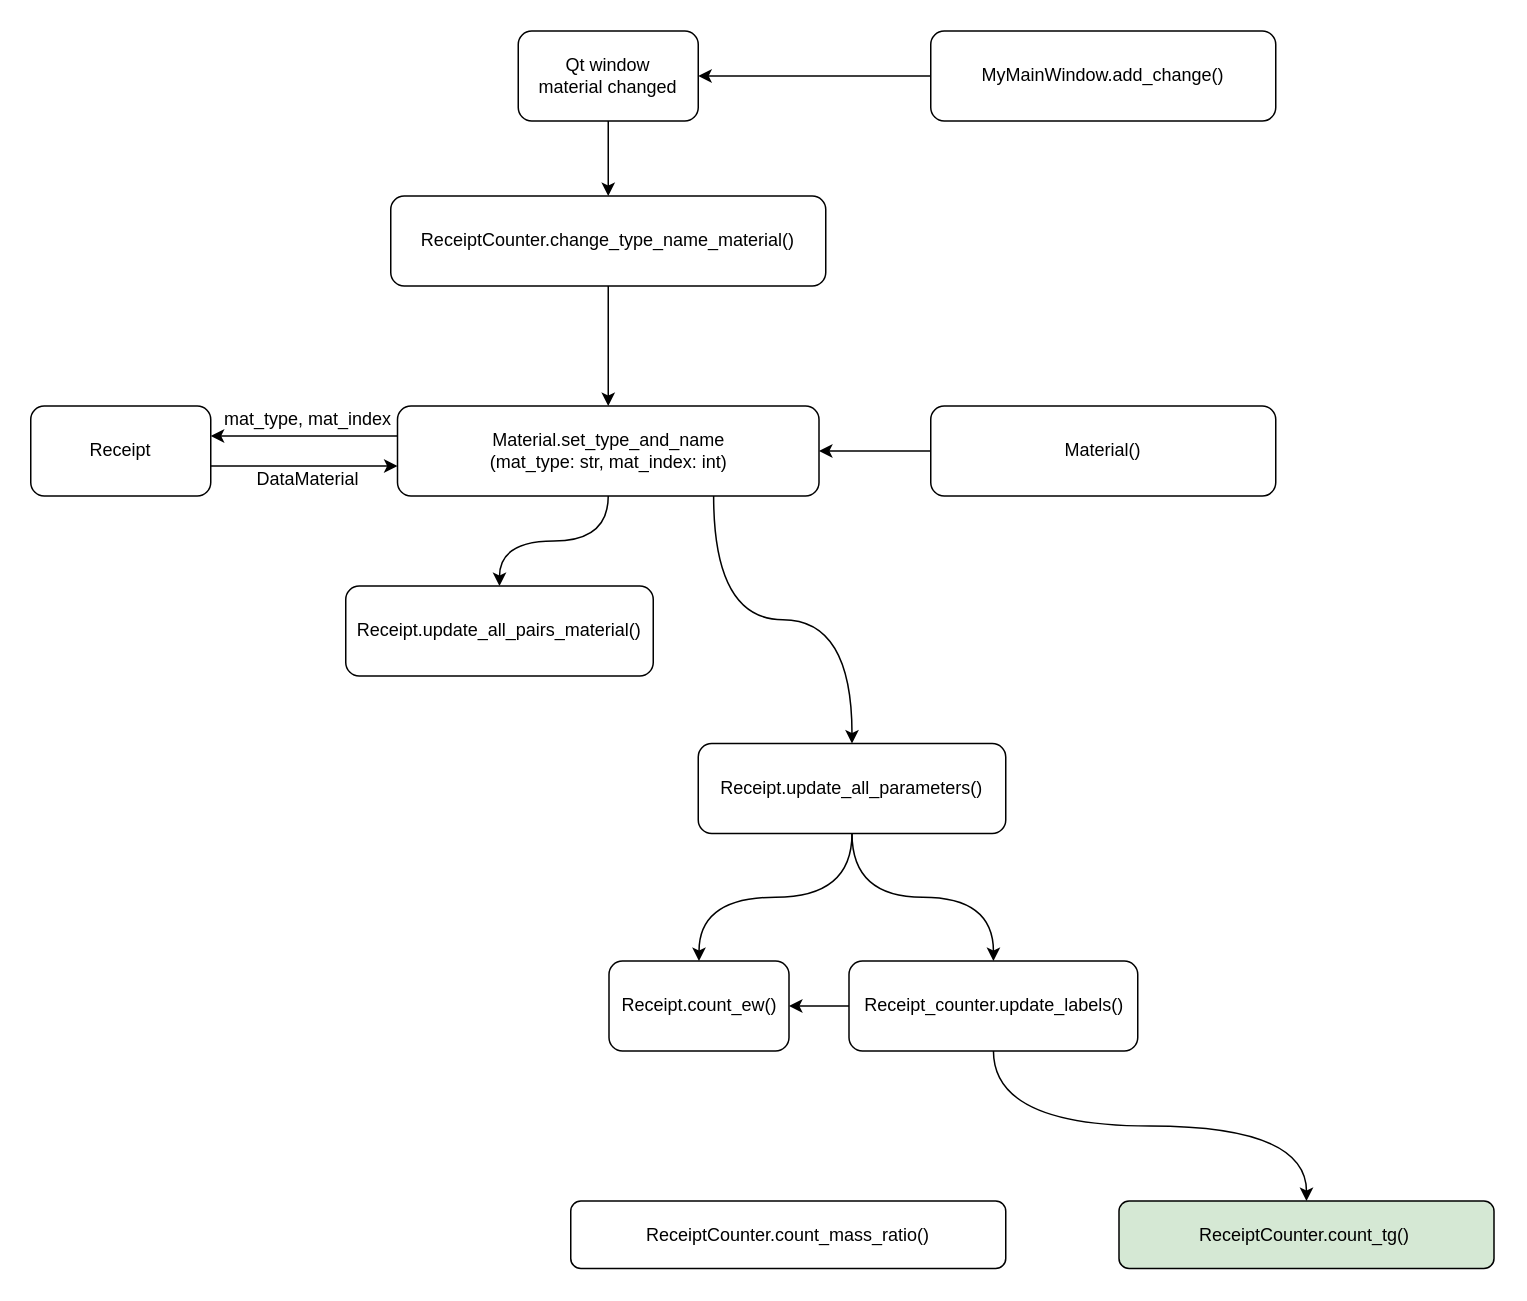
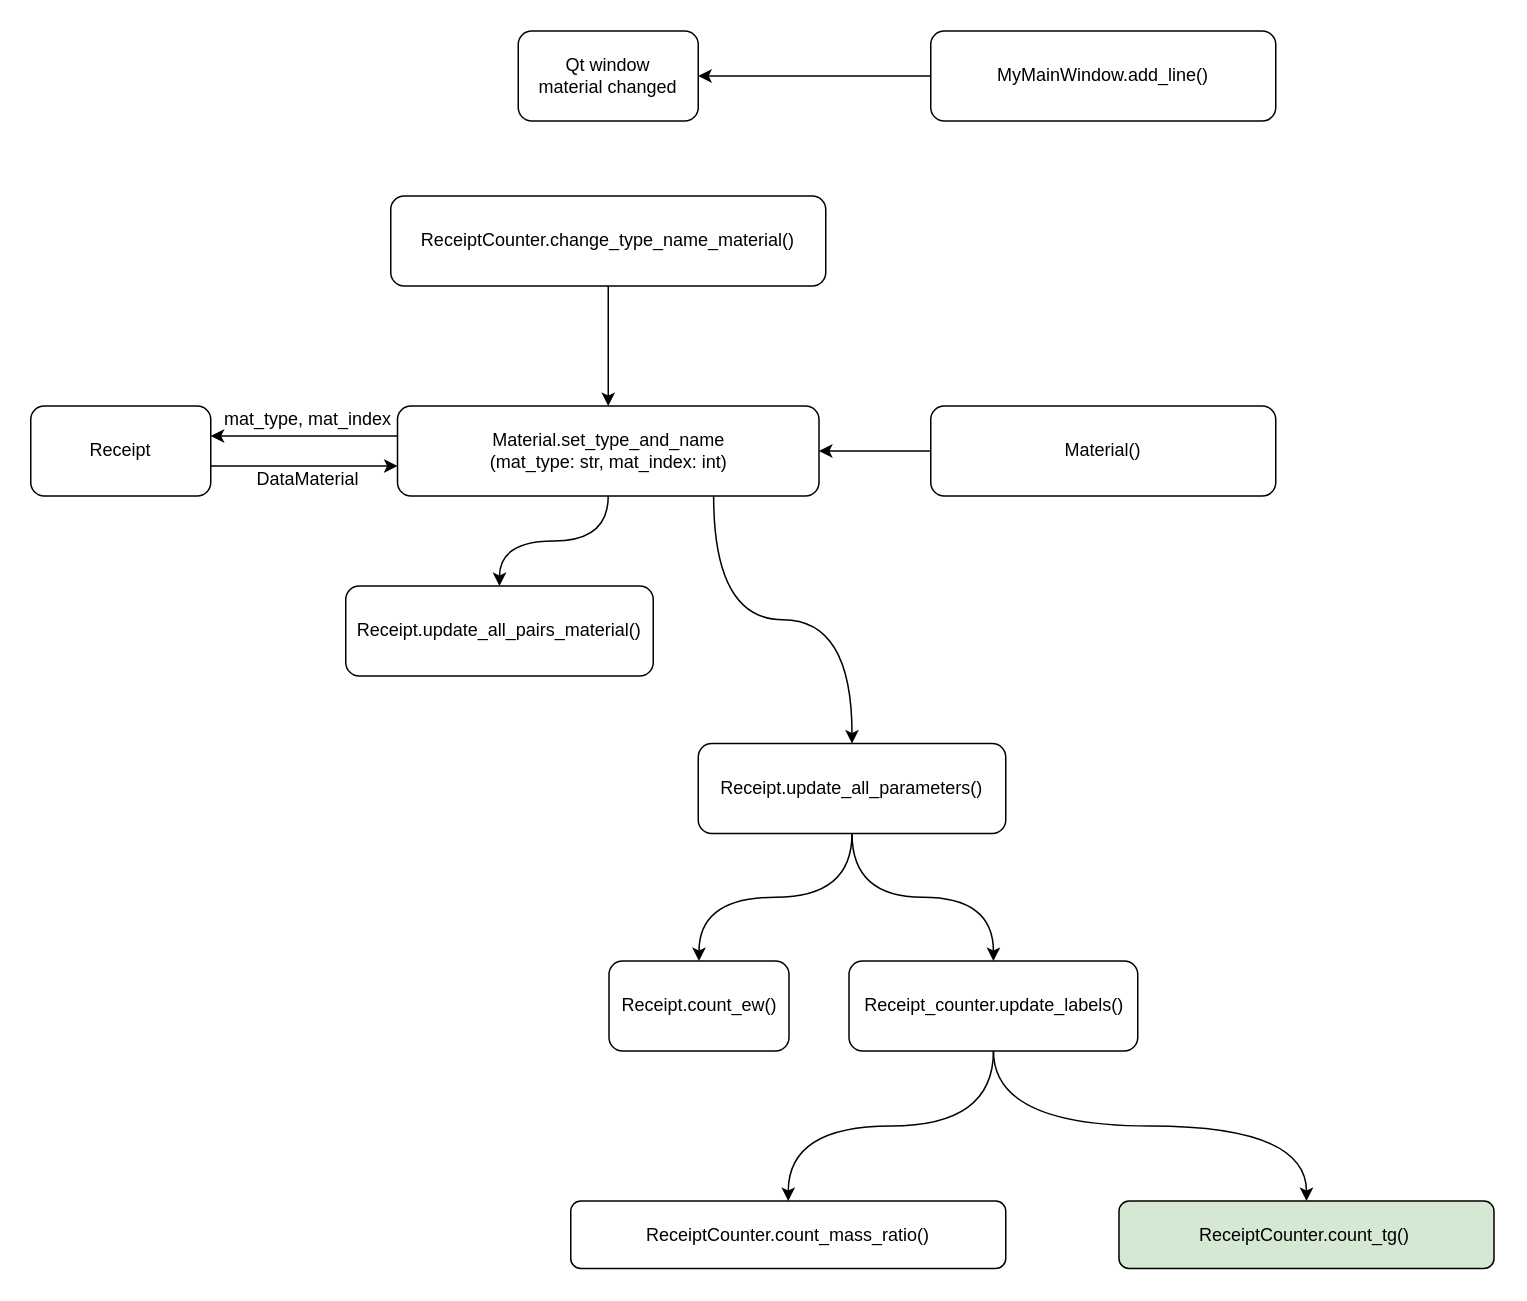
(1103, 76) -> (1103, 76)
(608, 154) -> none
(823, 1006) -> (890, 1126)
